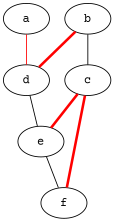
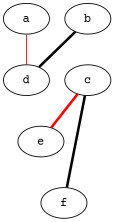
(57, 49) -> (57, 49)
(88, 50) -> none
(34, 111) -> none
(76, 142) -> (76, 142)
(52, 172) -> none
